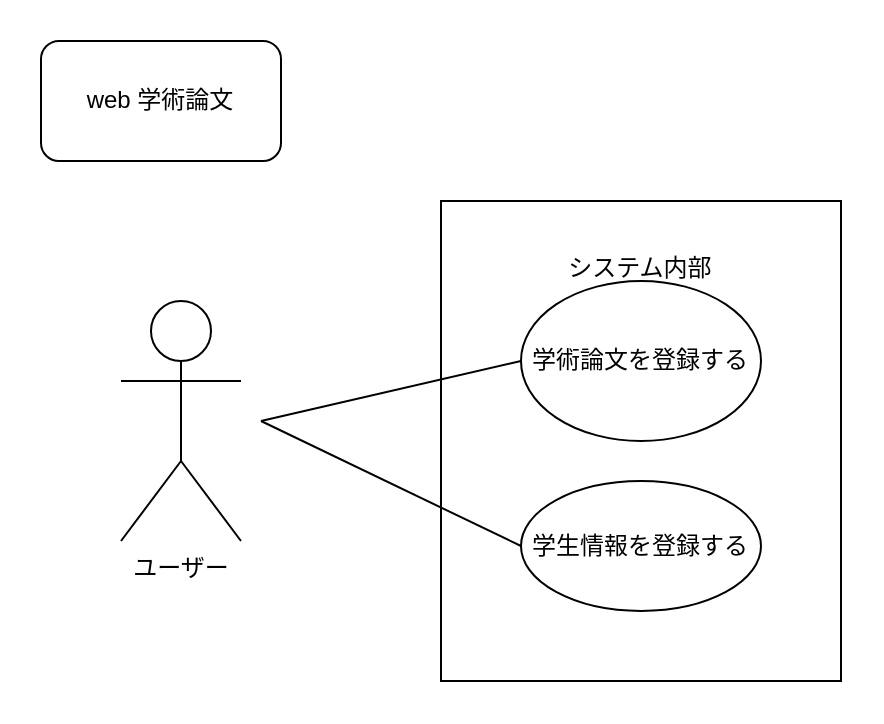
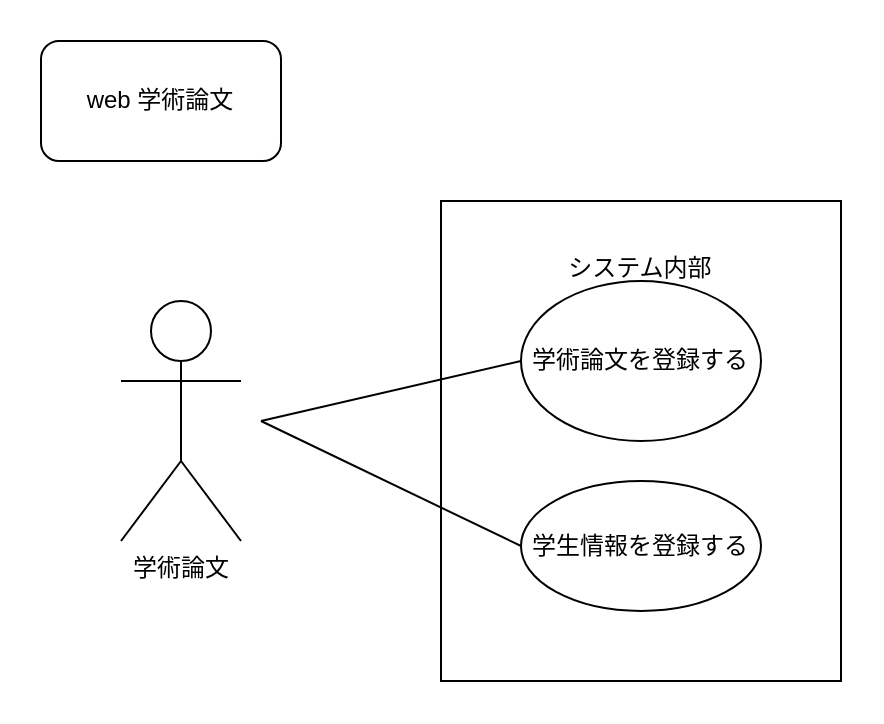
(182, 569) -> (182, 569)
